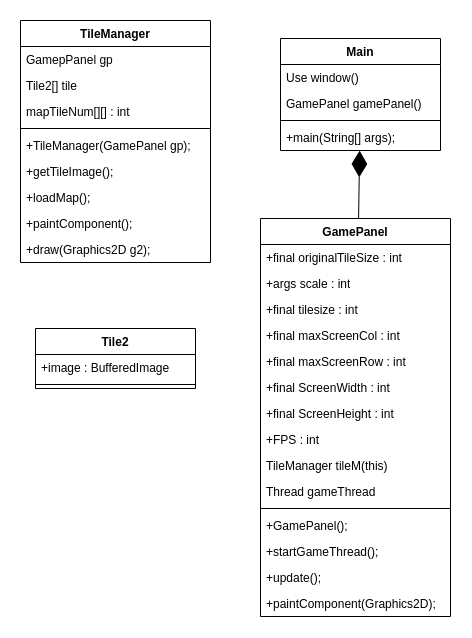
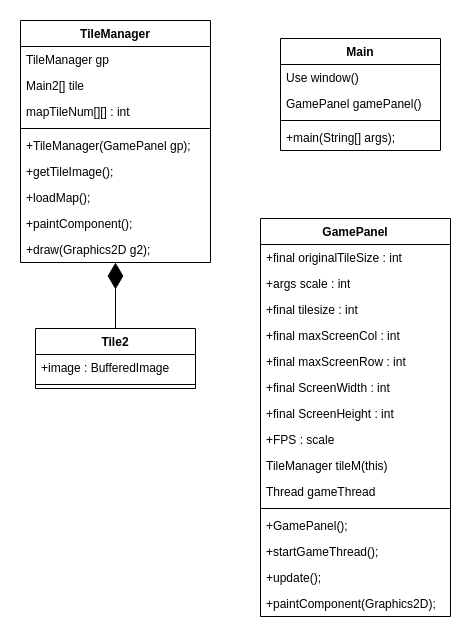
(67, 61) -> (69, 61)
(59, 87) -> (61, 87)
(359, 197) -> none
none -> (116, 308)
(294, 441) -> (301, 441)
